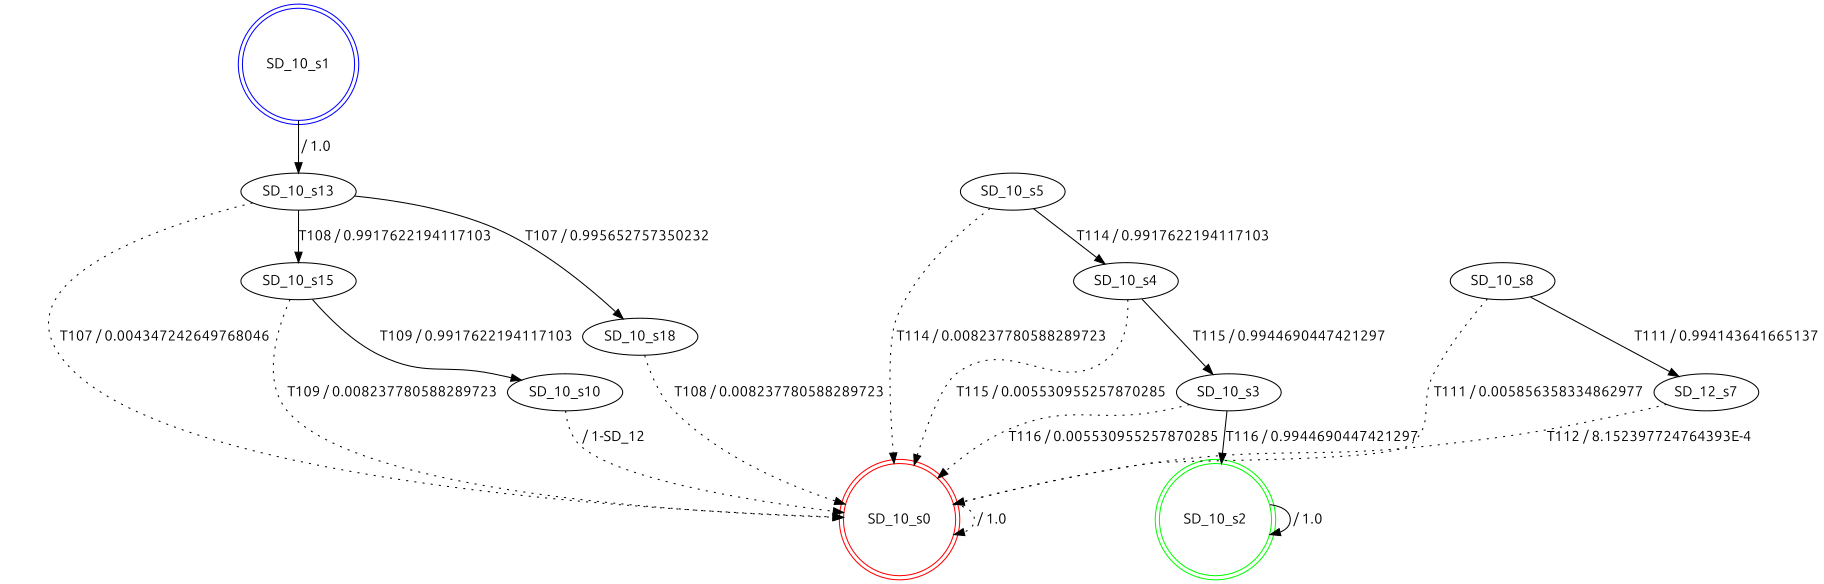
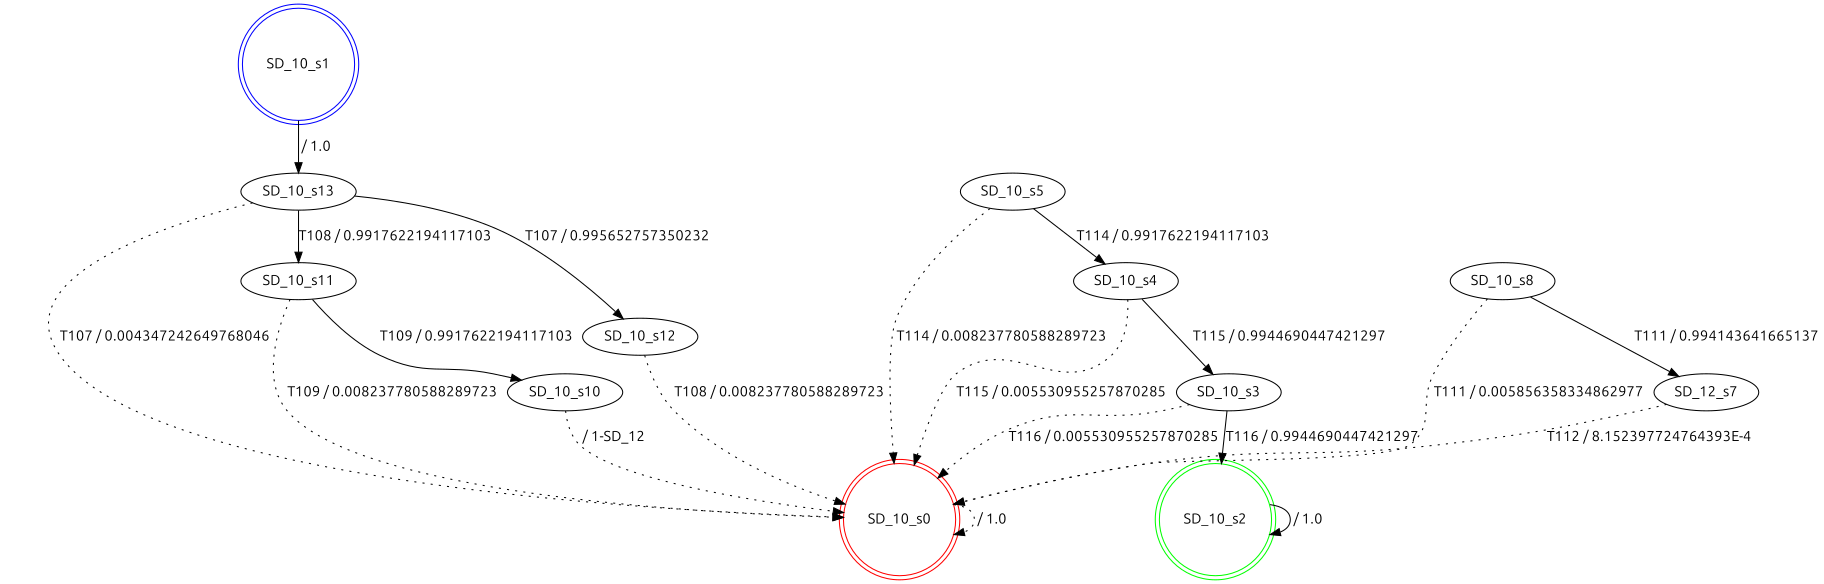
(299, 281) -> (299, 281)
(640, 337) -> (640, 337)
